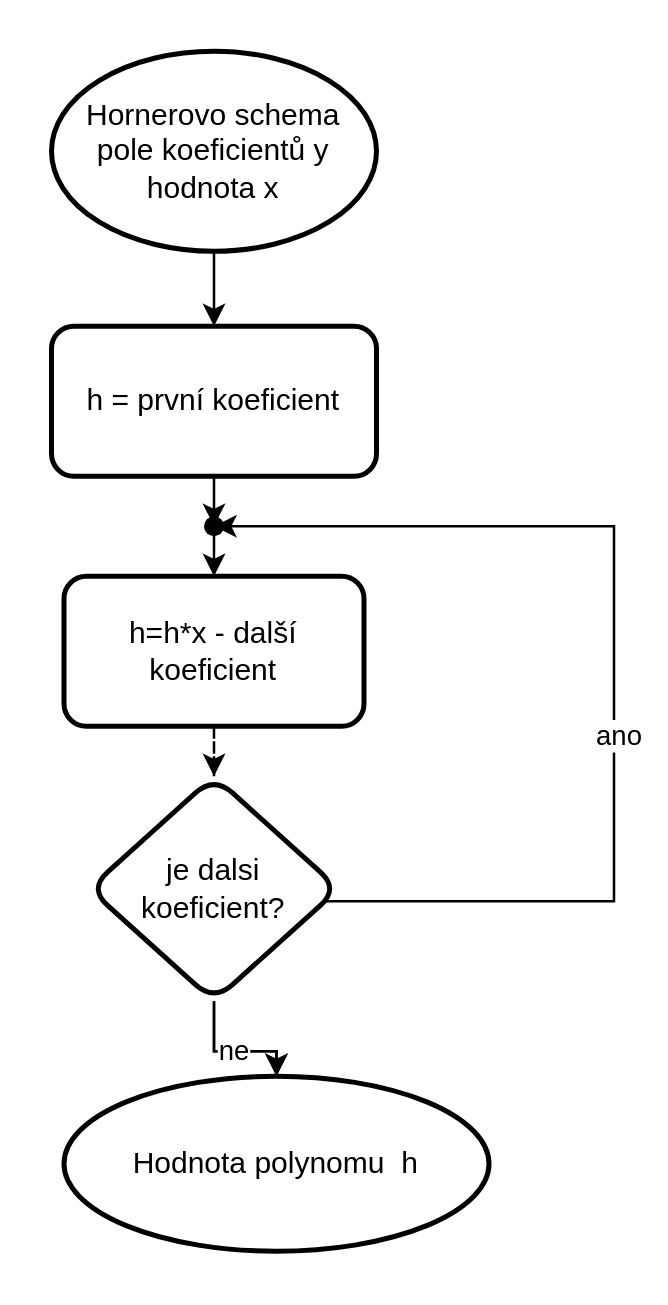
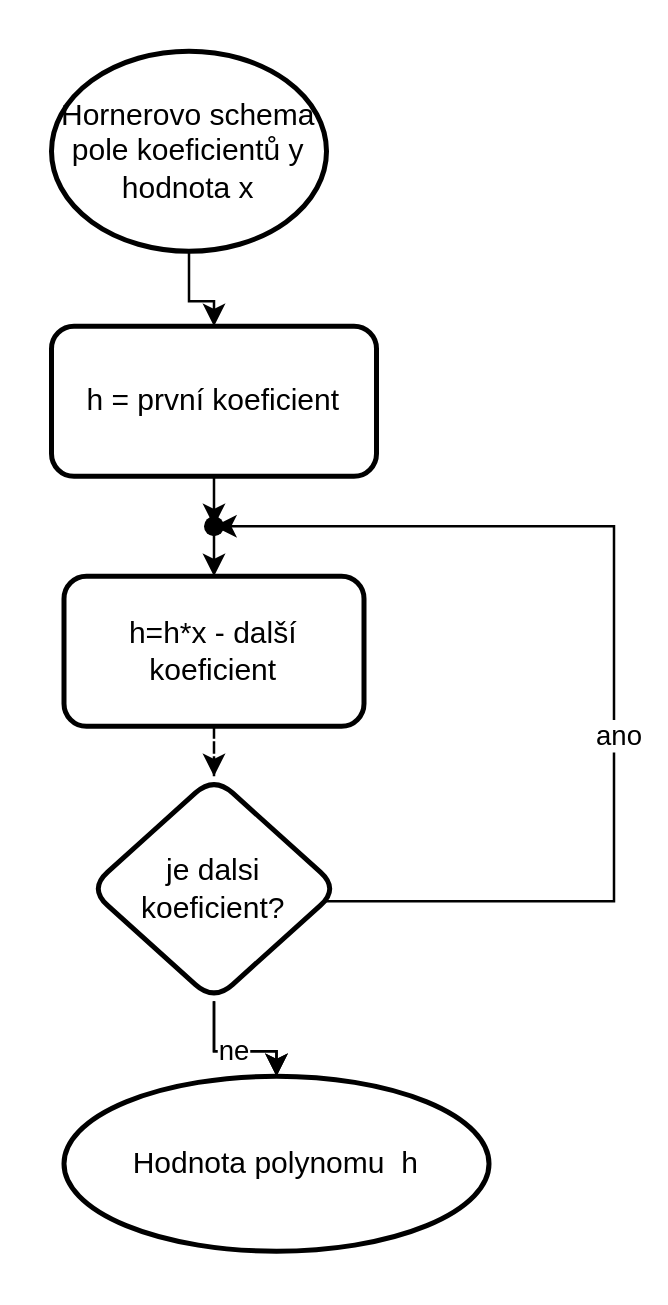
(214, 151) -> (189, 151)
